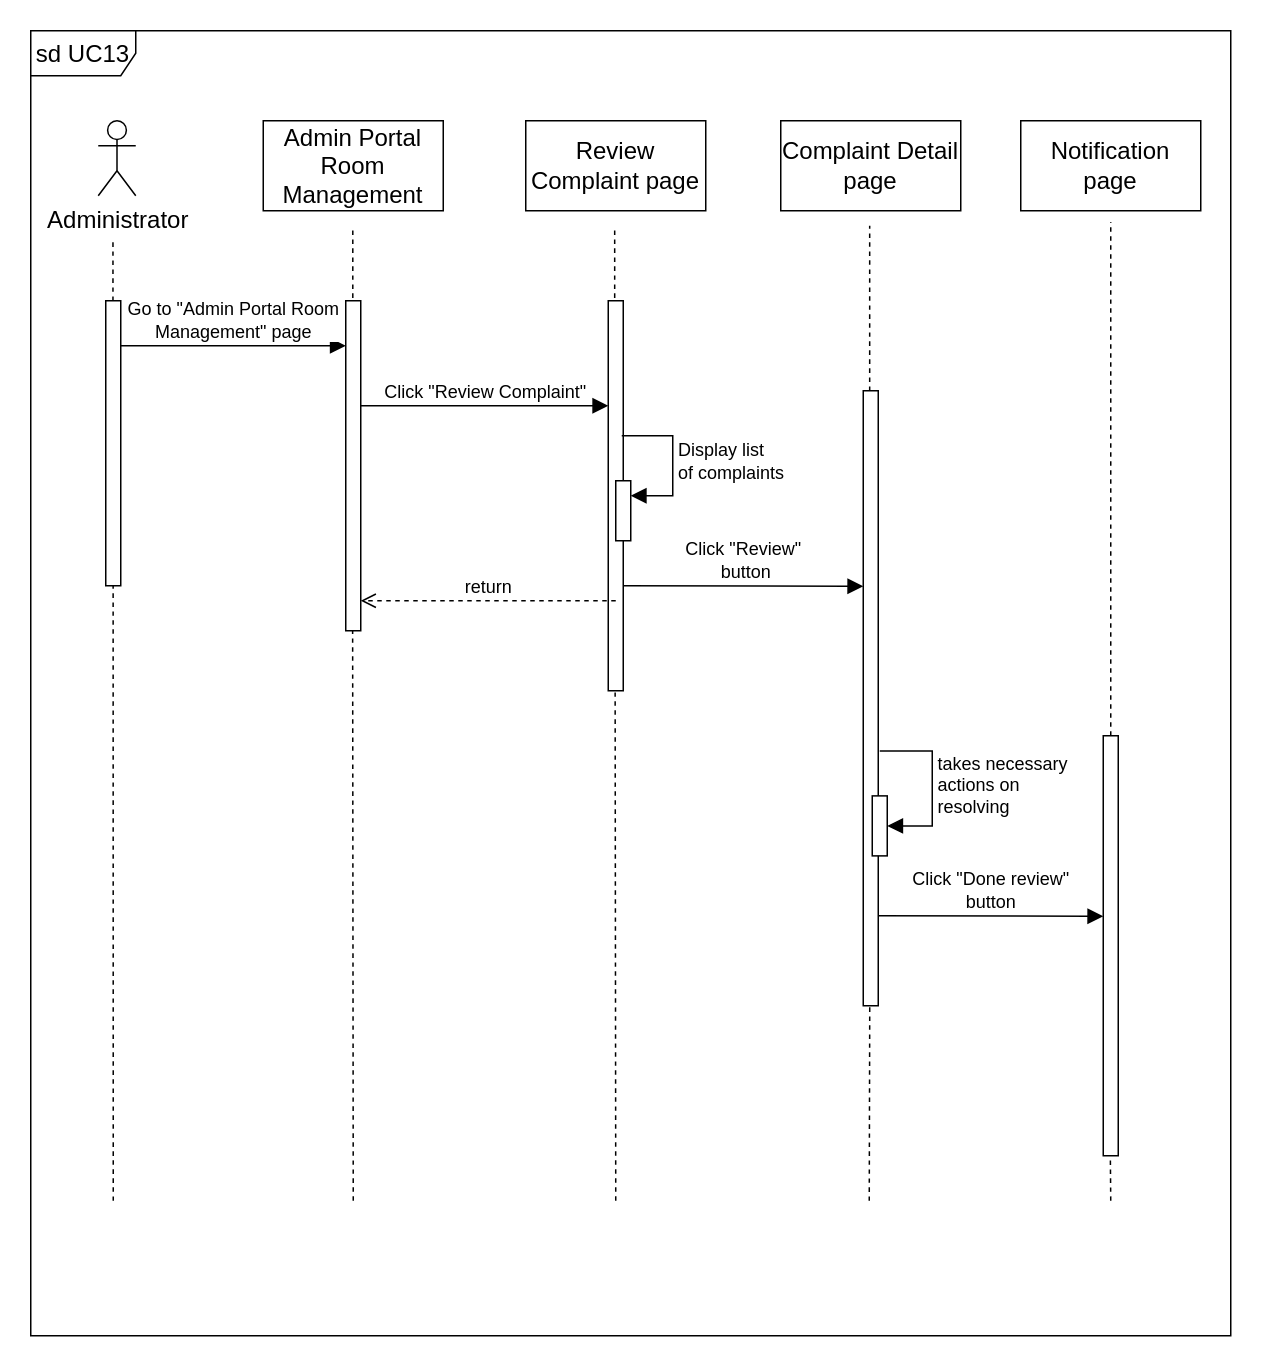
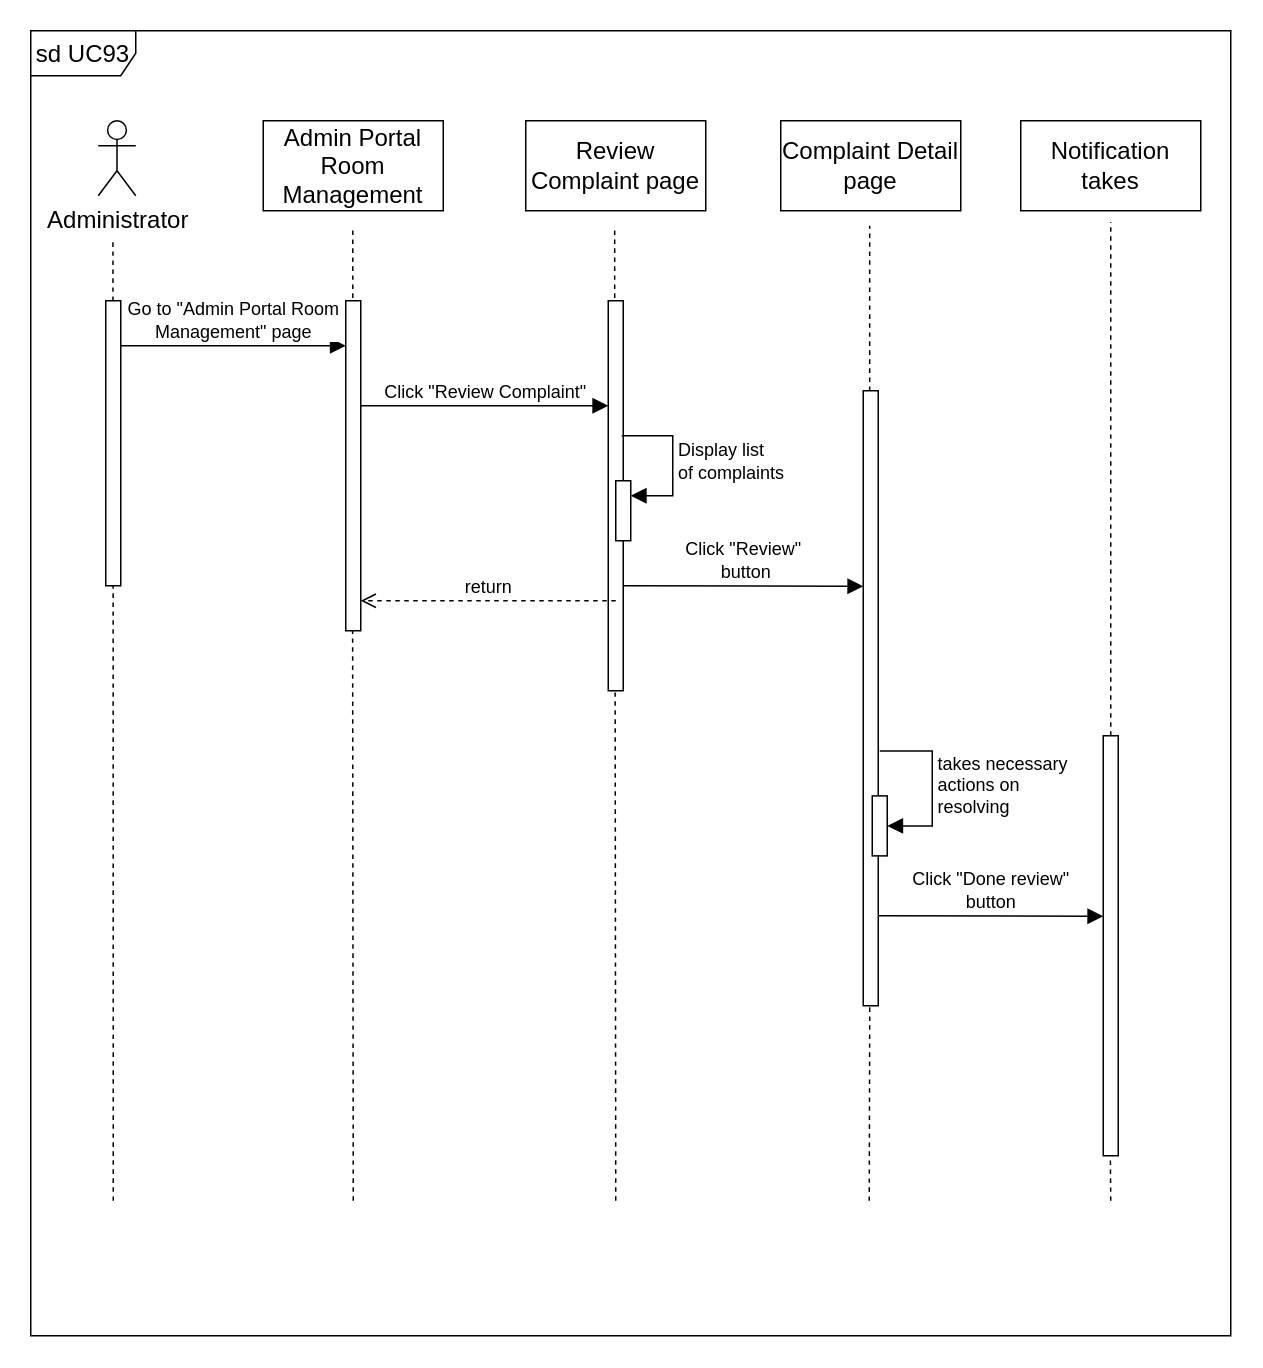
(83, 53) -> (83, 53)
(1111, 166) -> (1111, 166)
